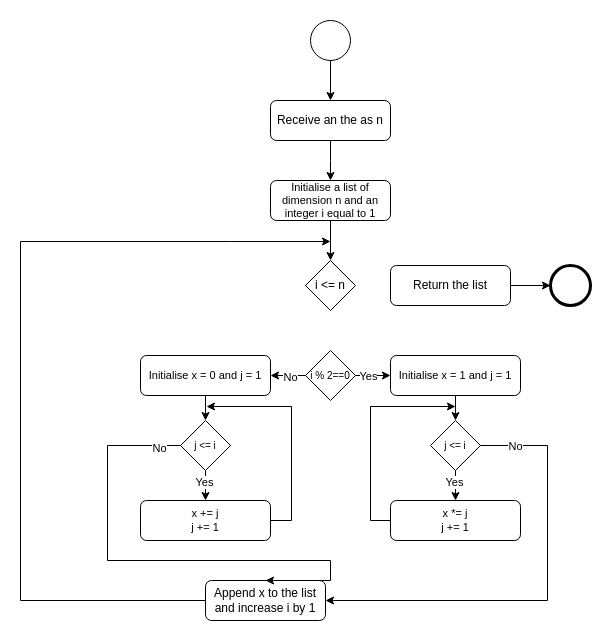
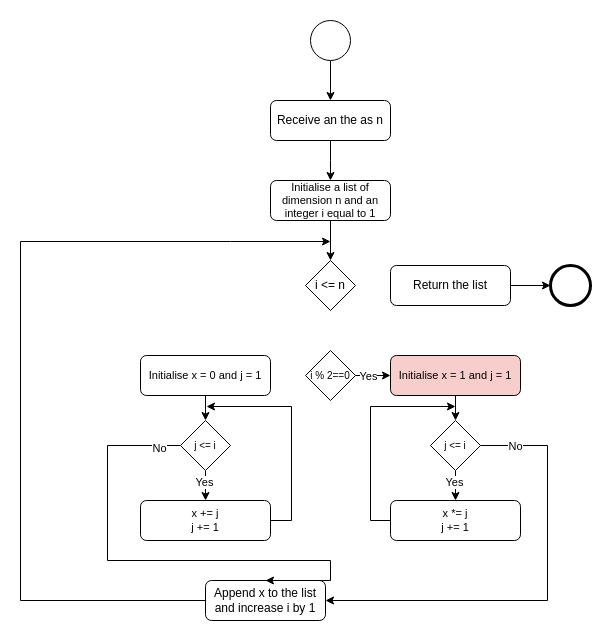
(291, 376) -> none
(456, 376) -> (456, 376)
